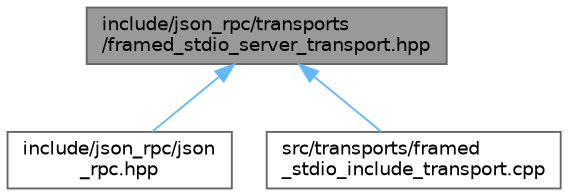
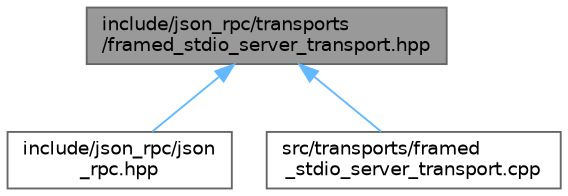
(414, 160) -> (414, 160)
